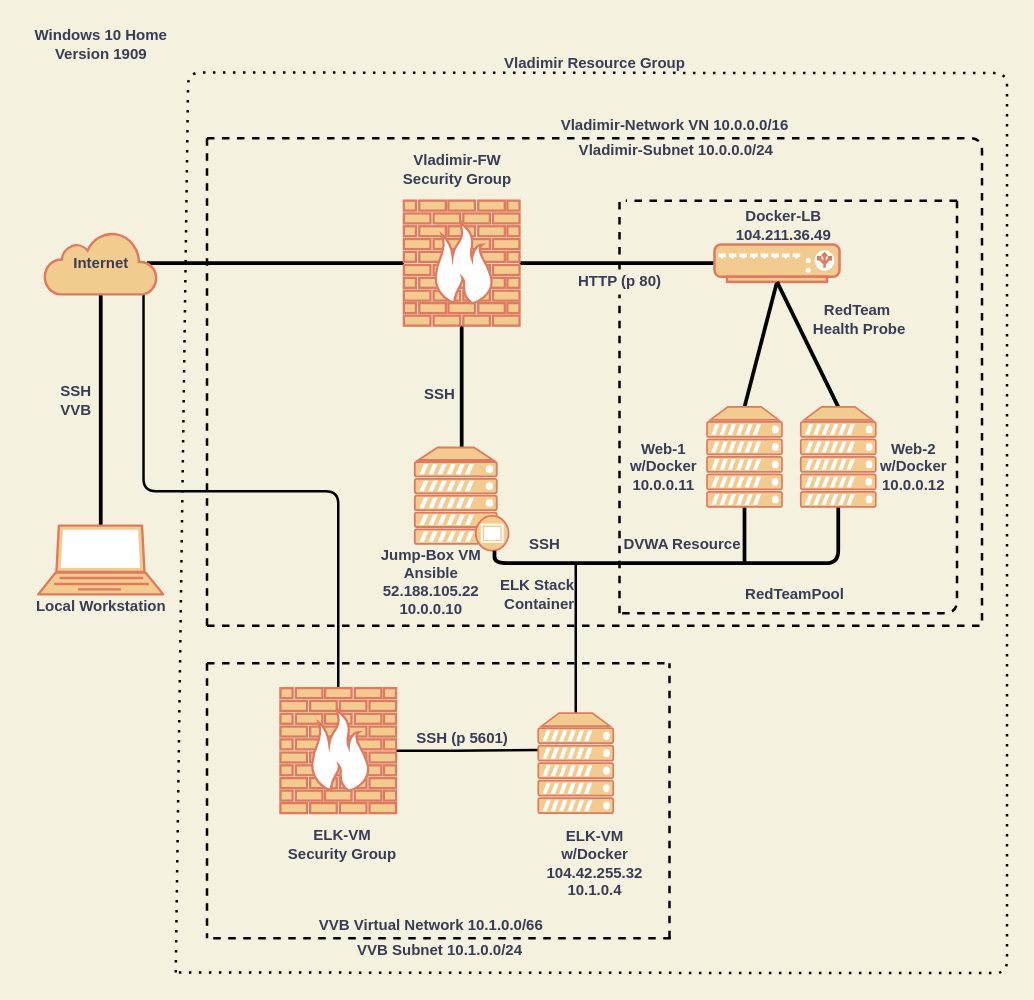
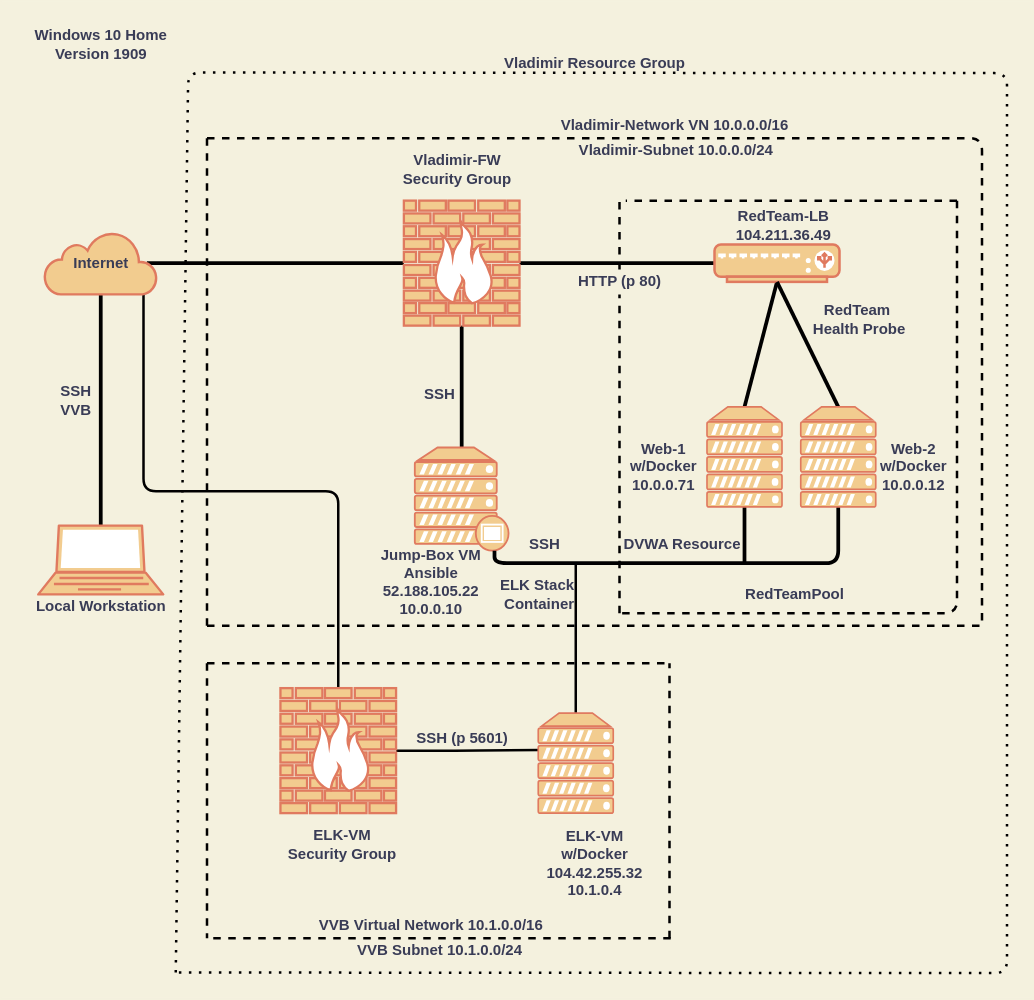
(784, 226) -> (784, 226)
(664, 467) -> (664, 467)
(431, 926) -> (431, 926)
